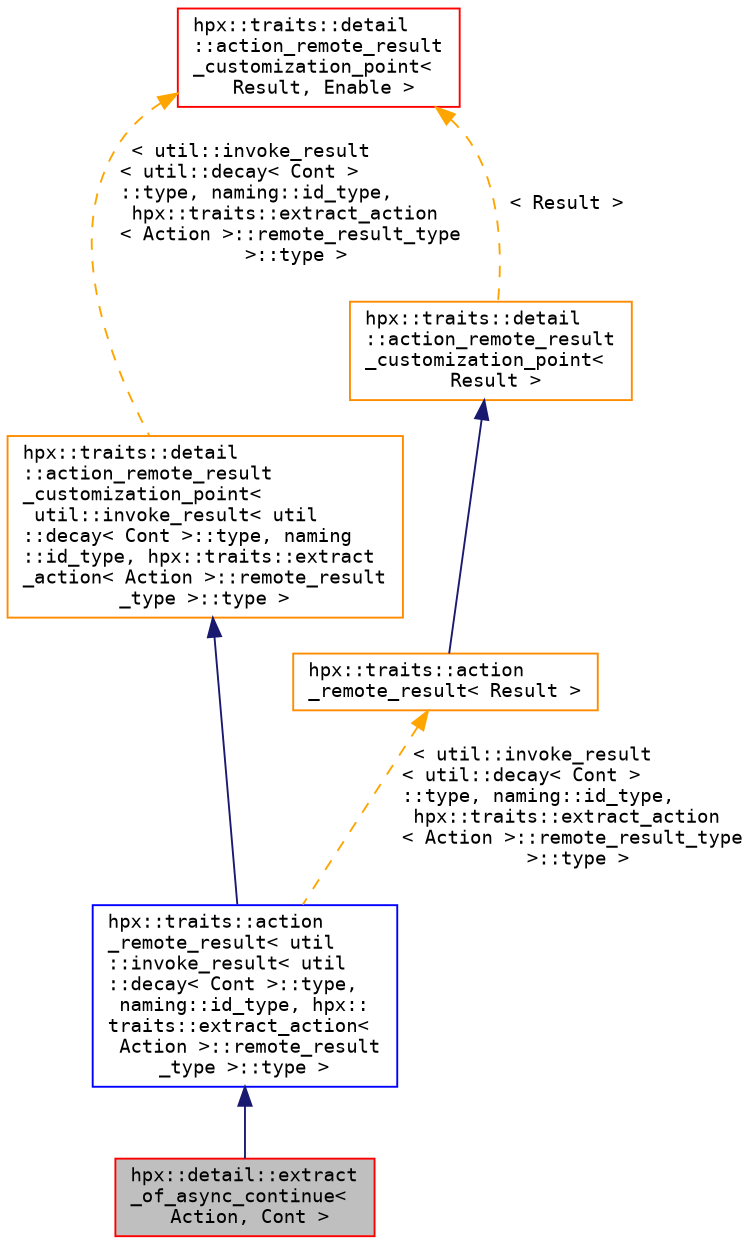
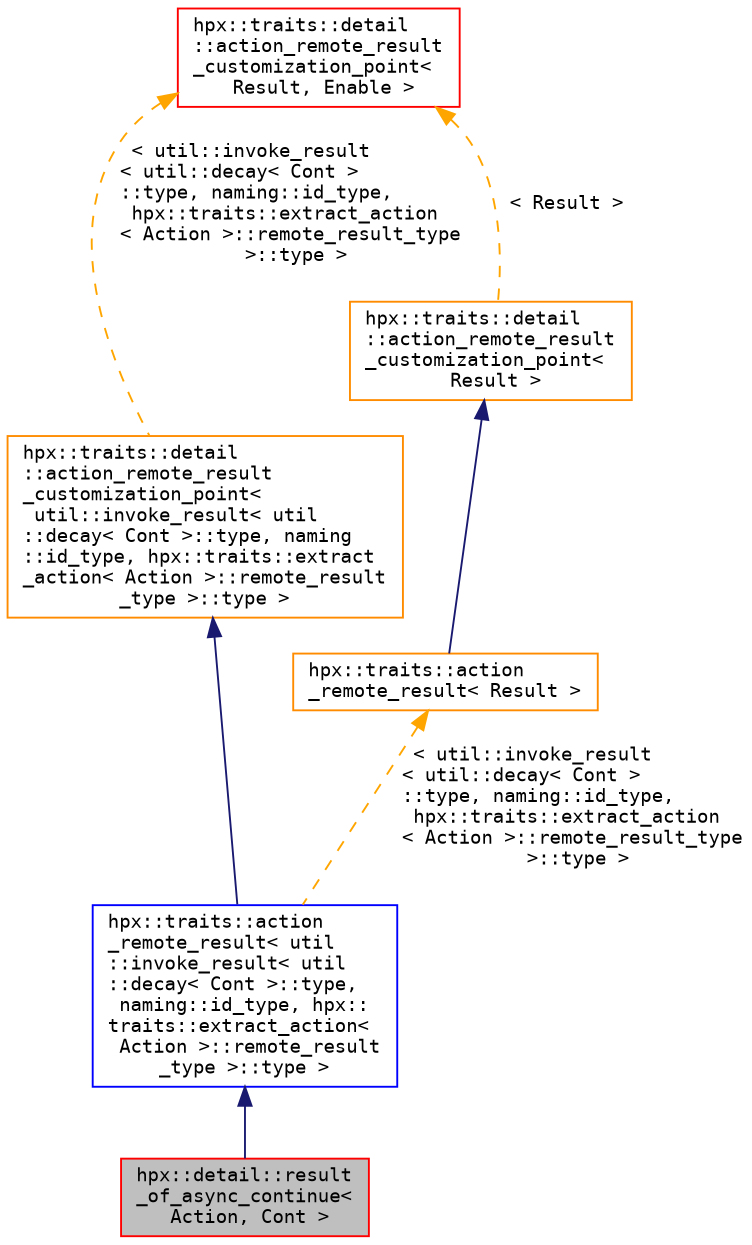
(245, 1197) -> (245, 1197)
